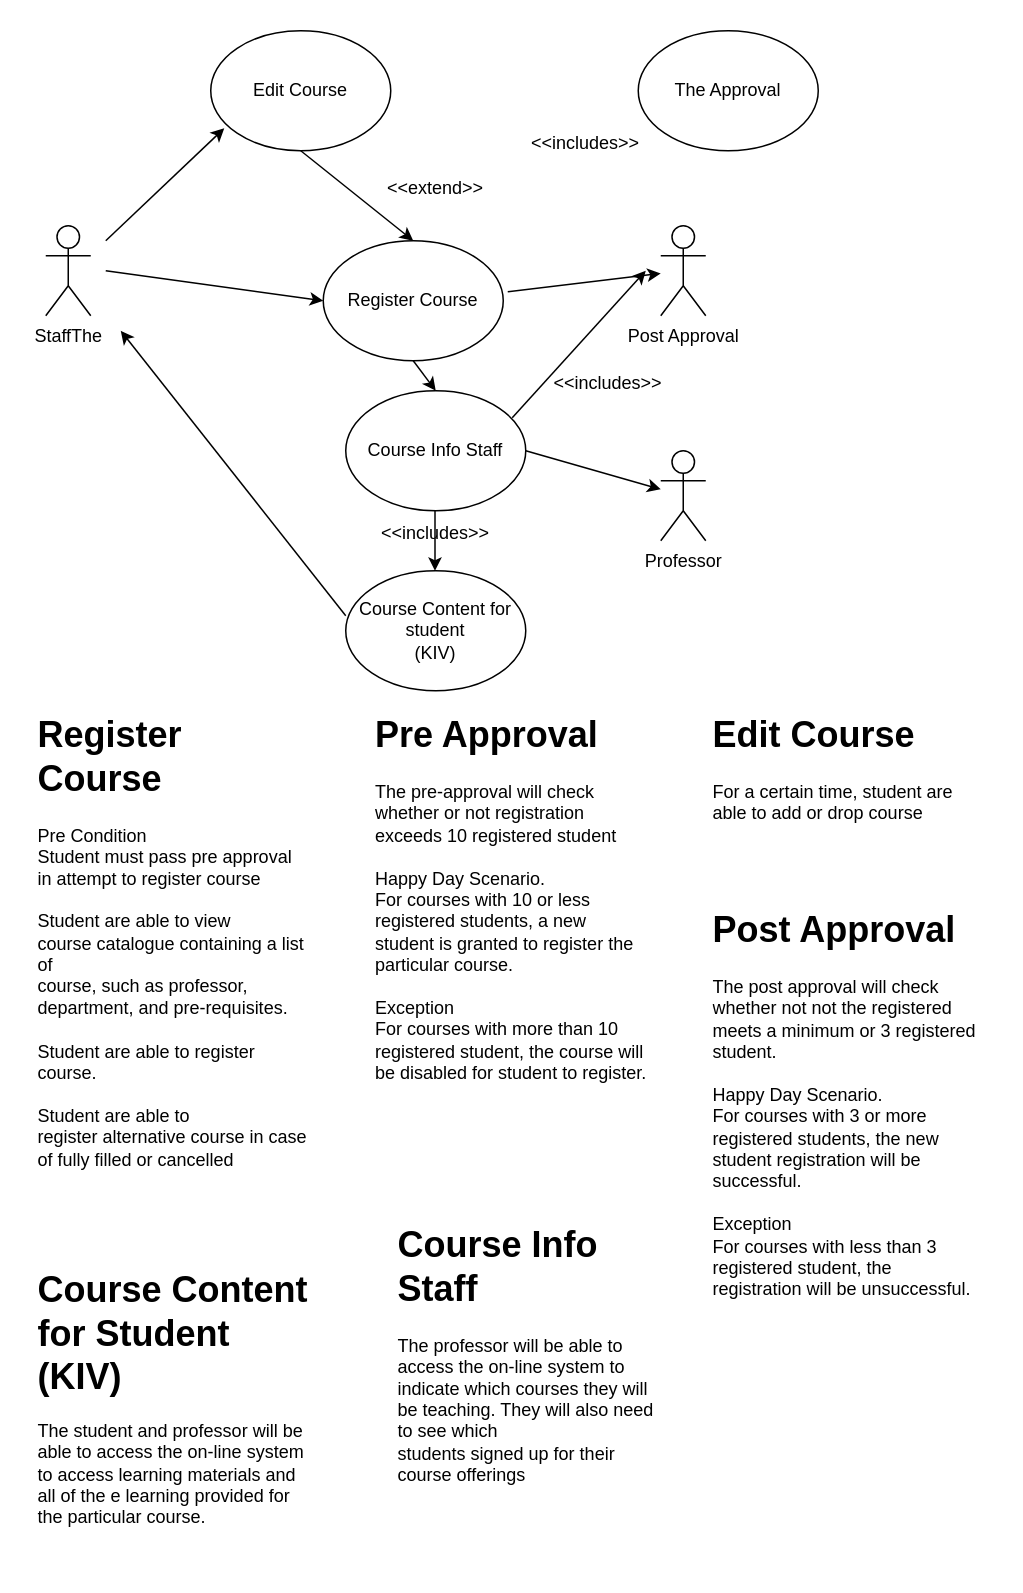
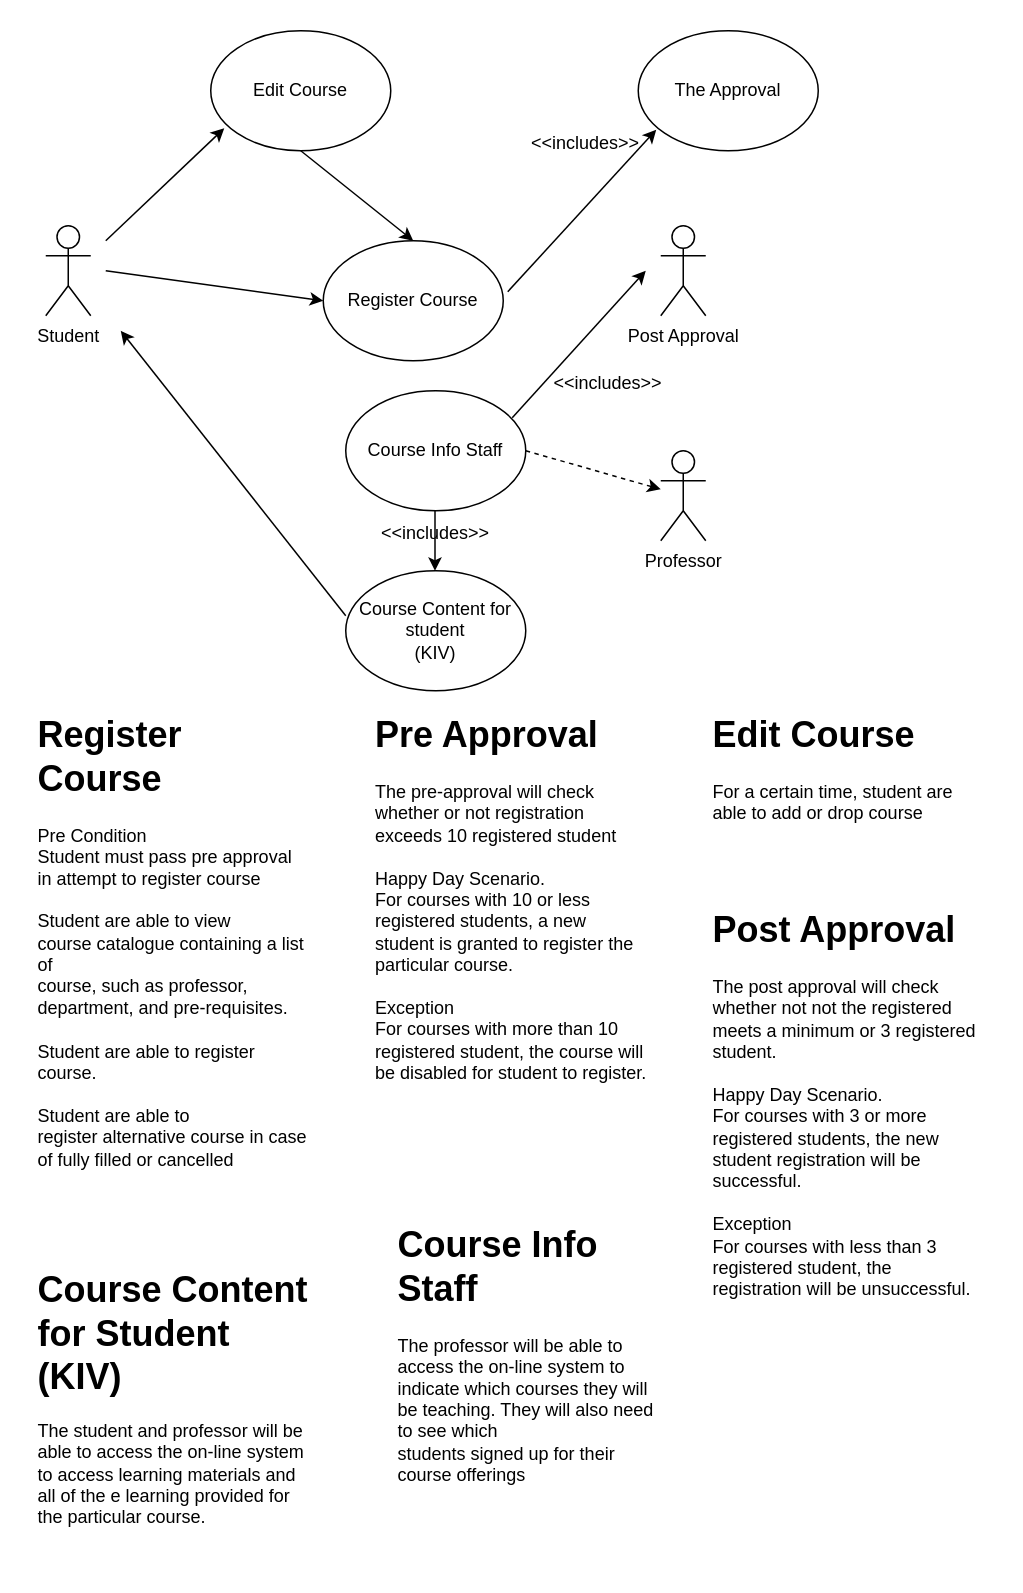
(436, 188) -> none
(571, 284) -> (579, 214)
(69, 337) -> (69, 337)
(421, 372) -> none
(587, 468) -> (587, 468)
